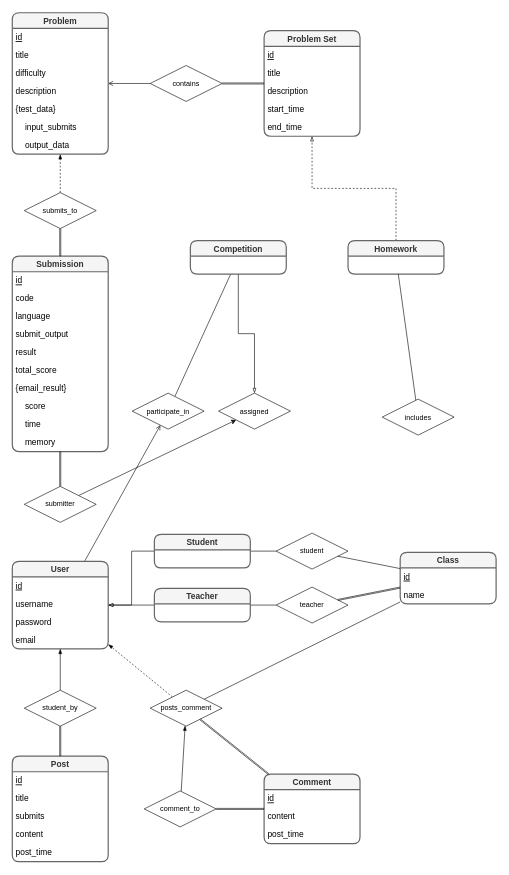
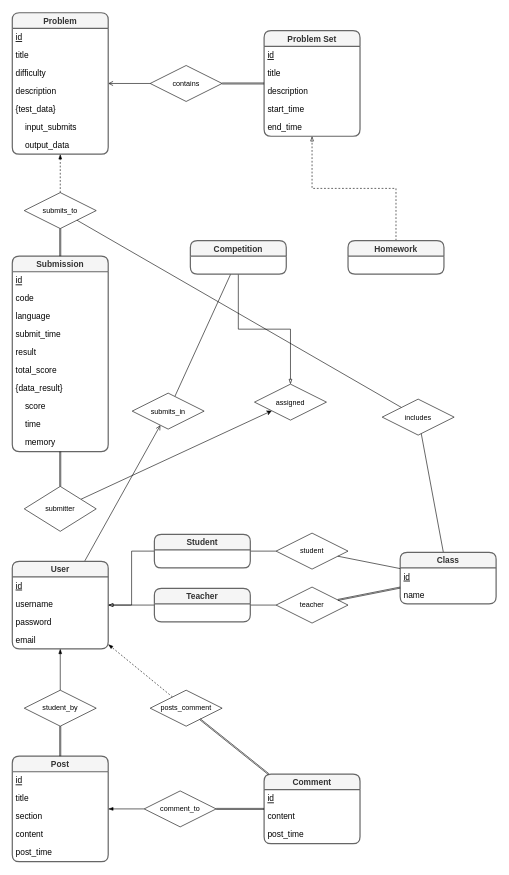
(45, 334) -> (39, 334)
(407, 338) -> (240, 314)
(45, 388) -> (45, 388)
(168, 411) -> (168, 411)
(255, 411) -> (291, 402)
(60, 504) -> (60, 509)
(302, 651) -> (433, 493)
(182, 786) -> (114, 809)
(31, 817) -> (31, 817)
